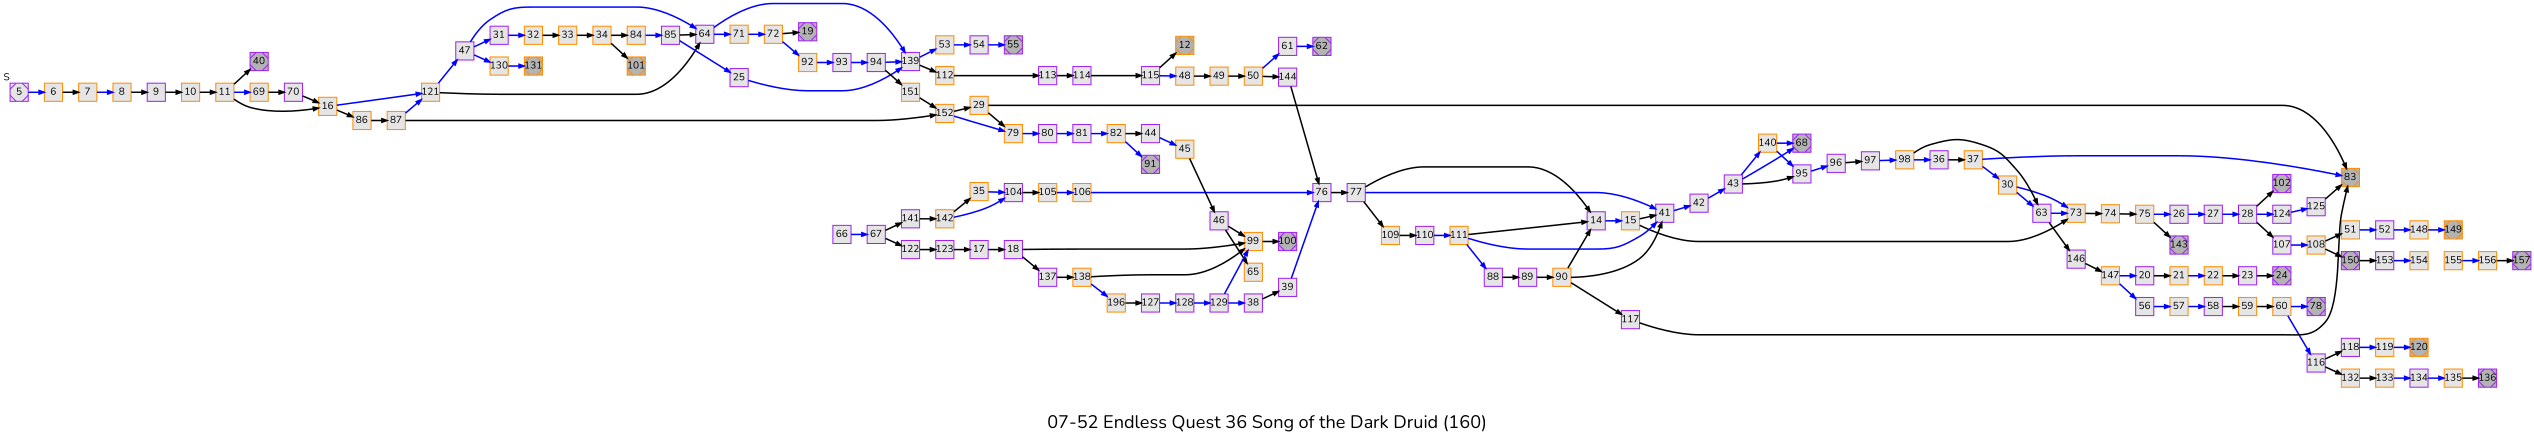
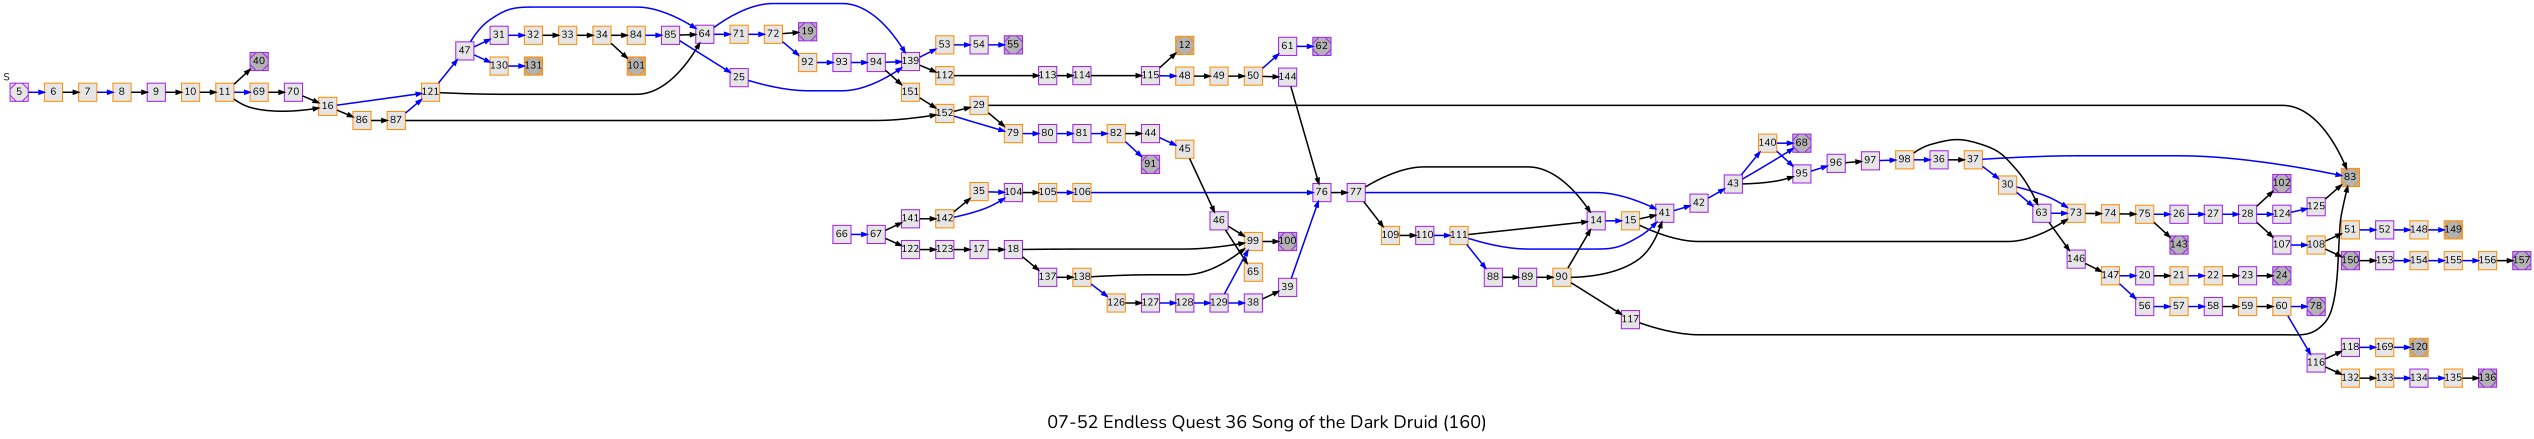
none -> (2434, 261)
(1116, 303) -> (1116, 303)
(2385, 347) -> (2385, 347)
